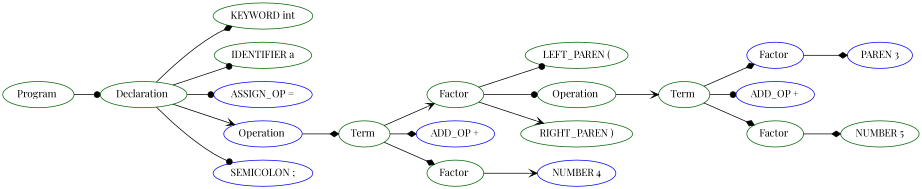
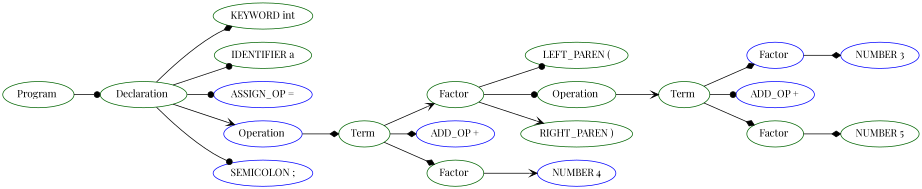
(880, 55) -> (880, 55)
